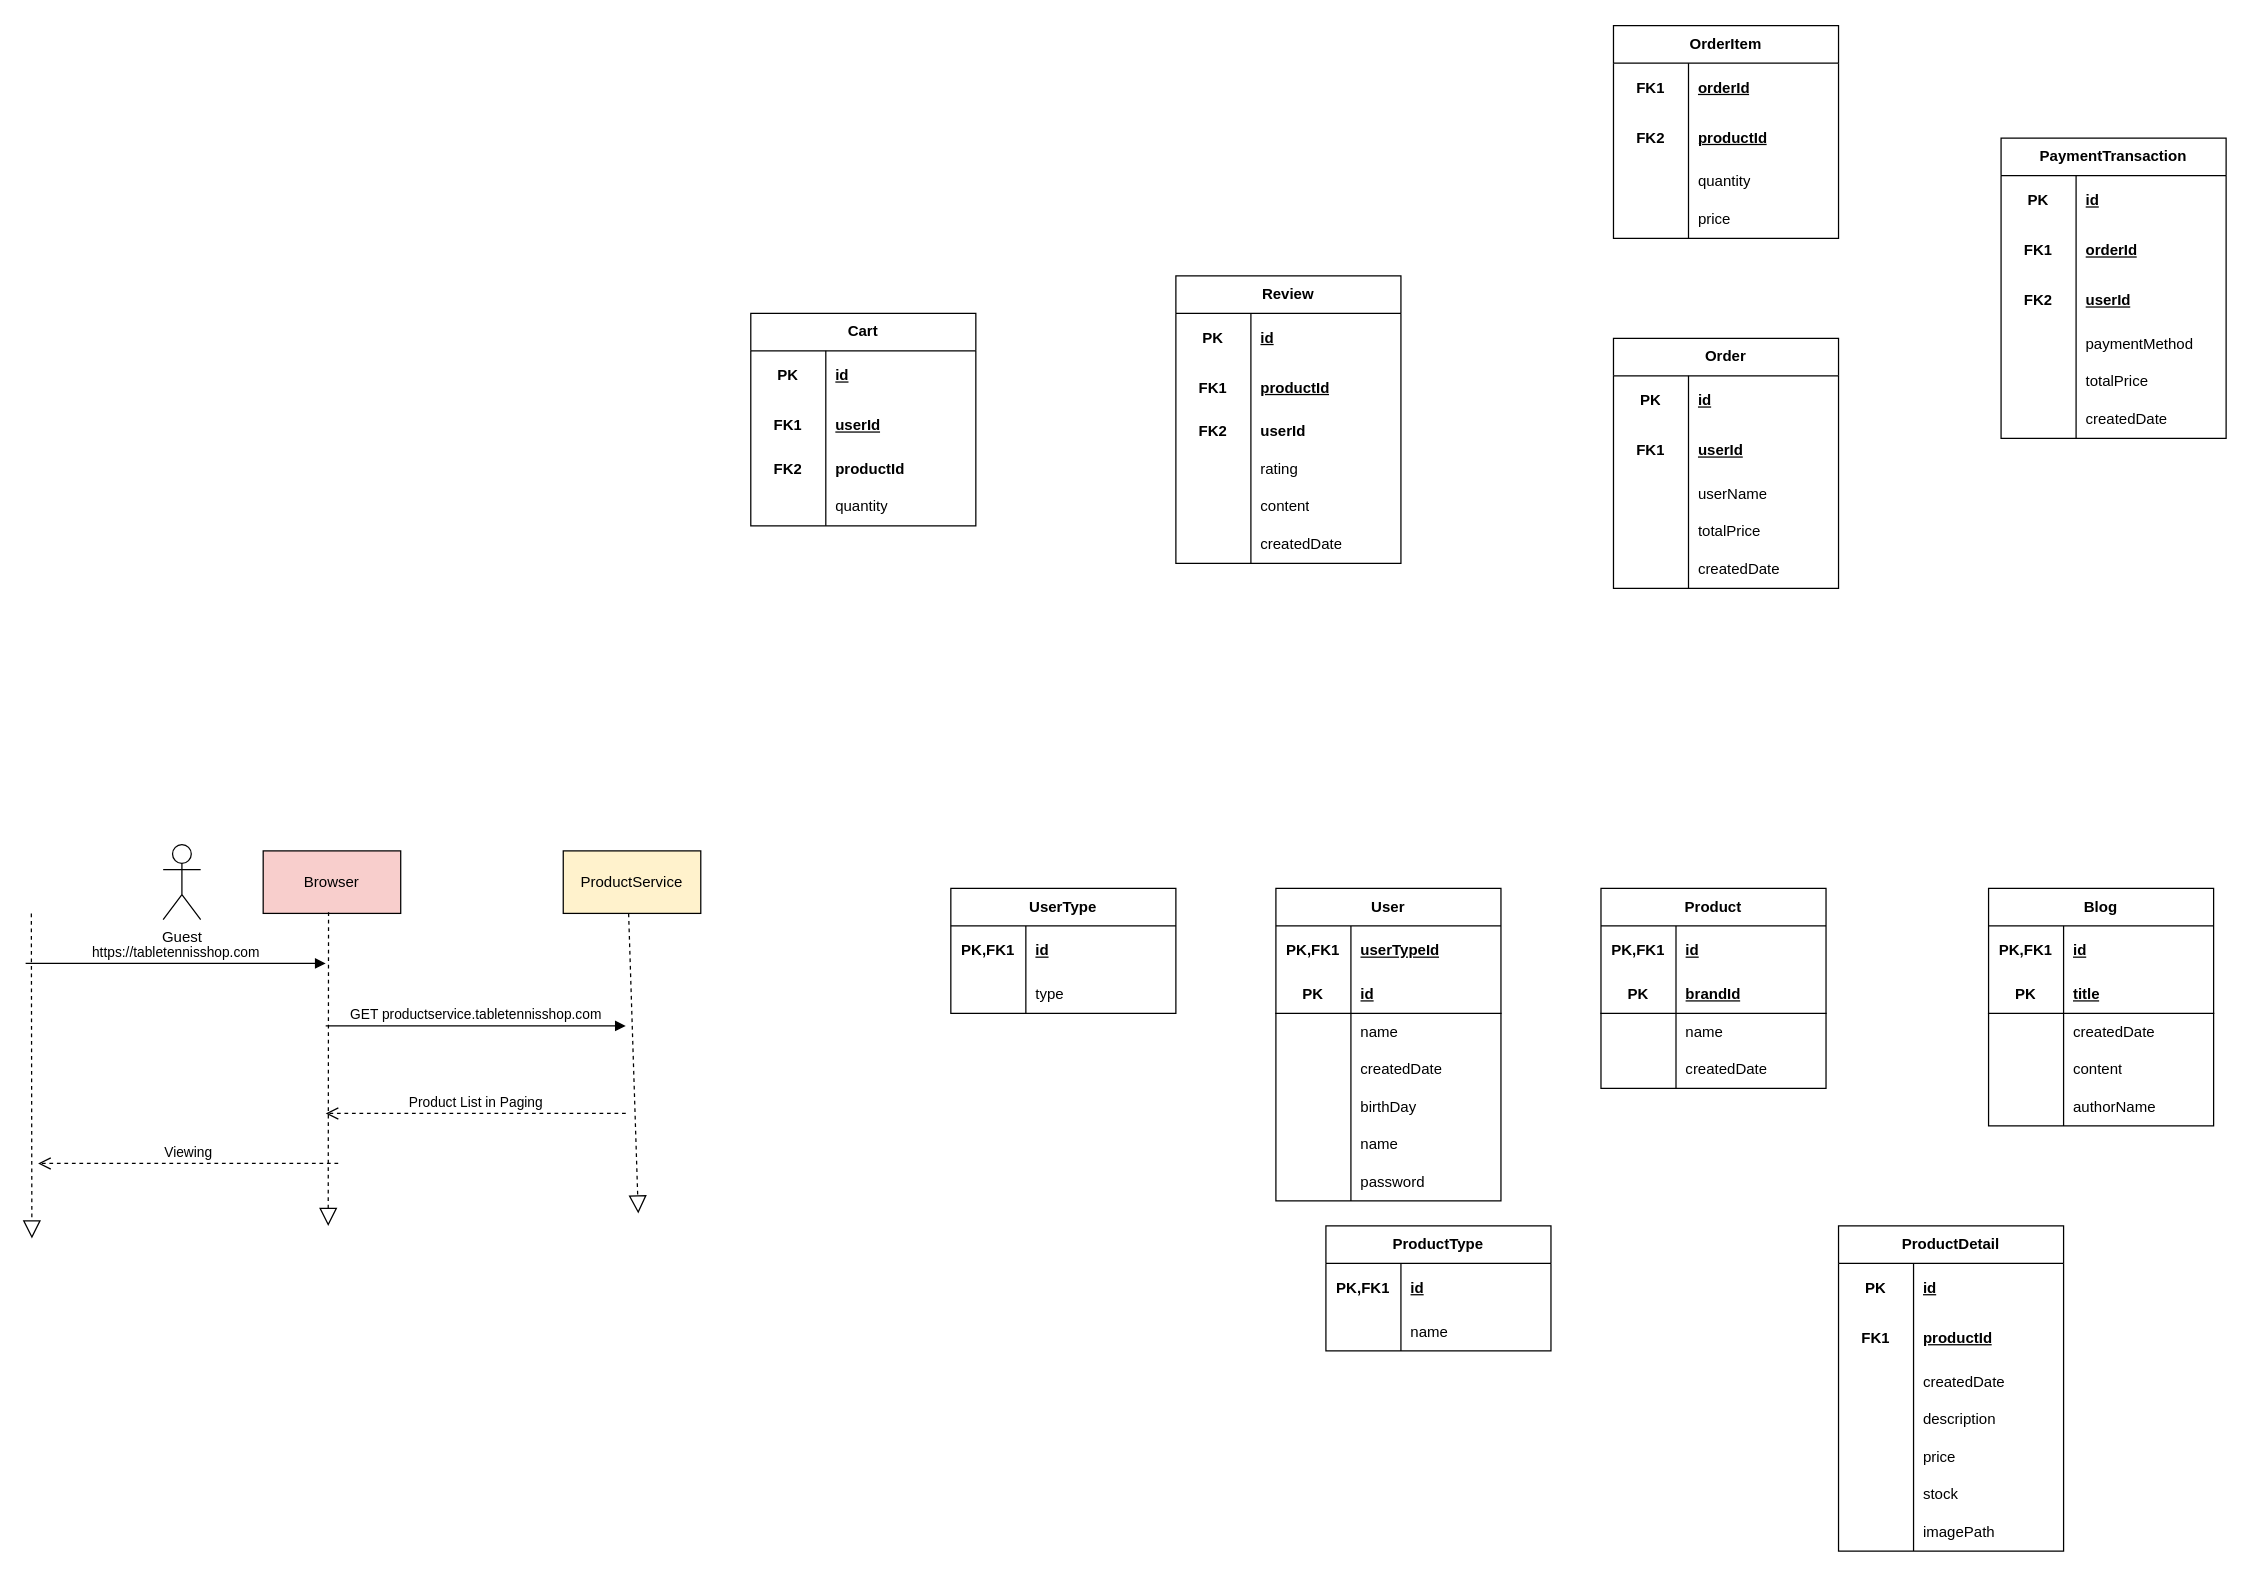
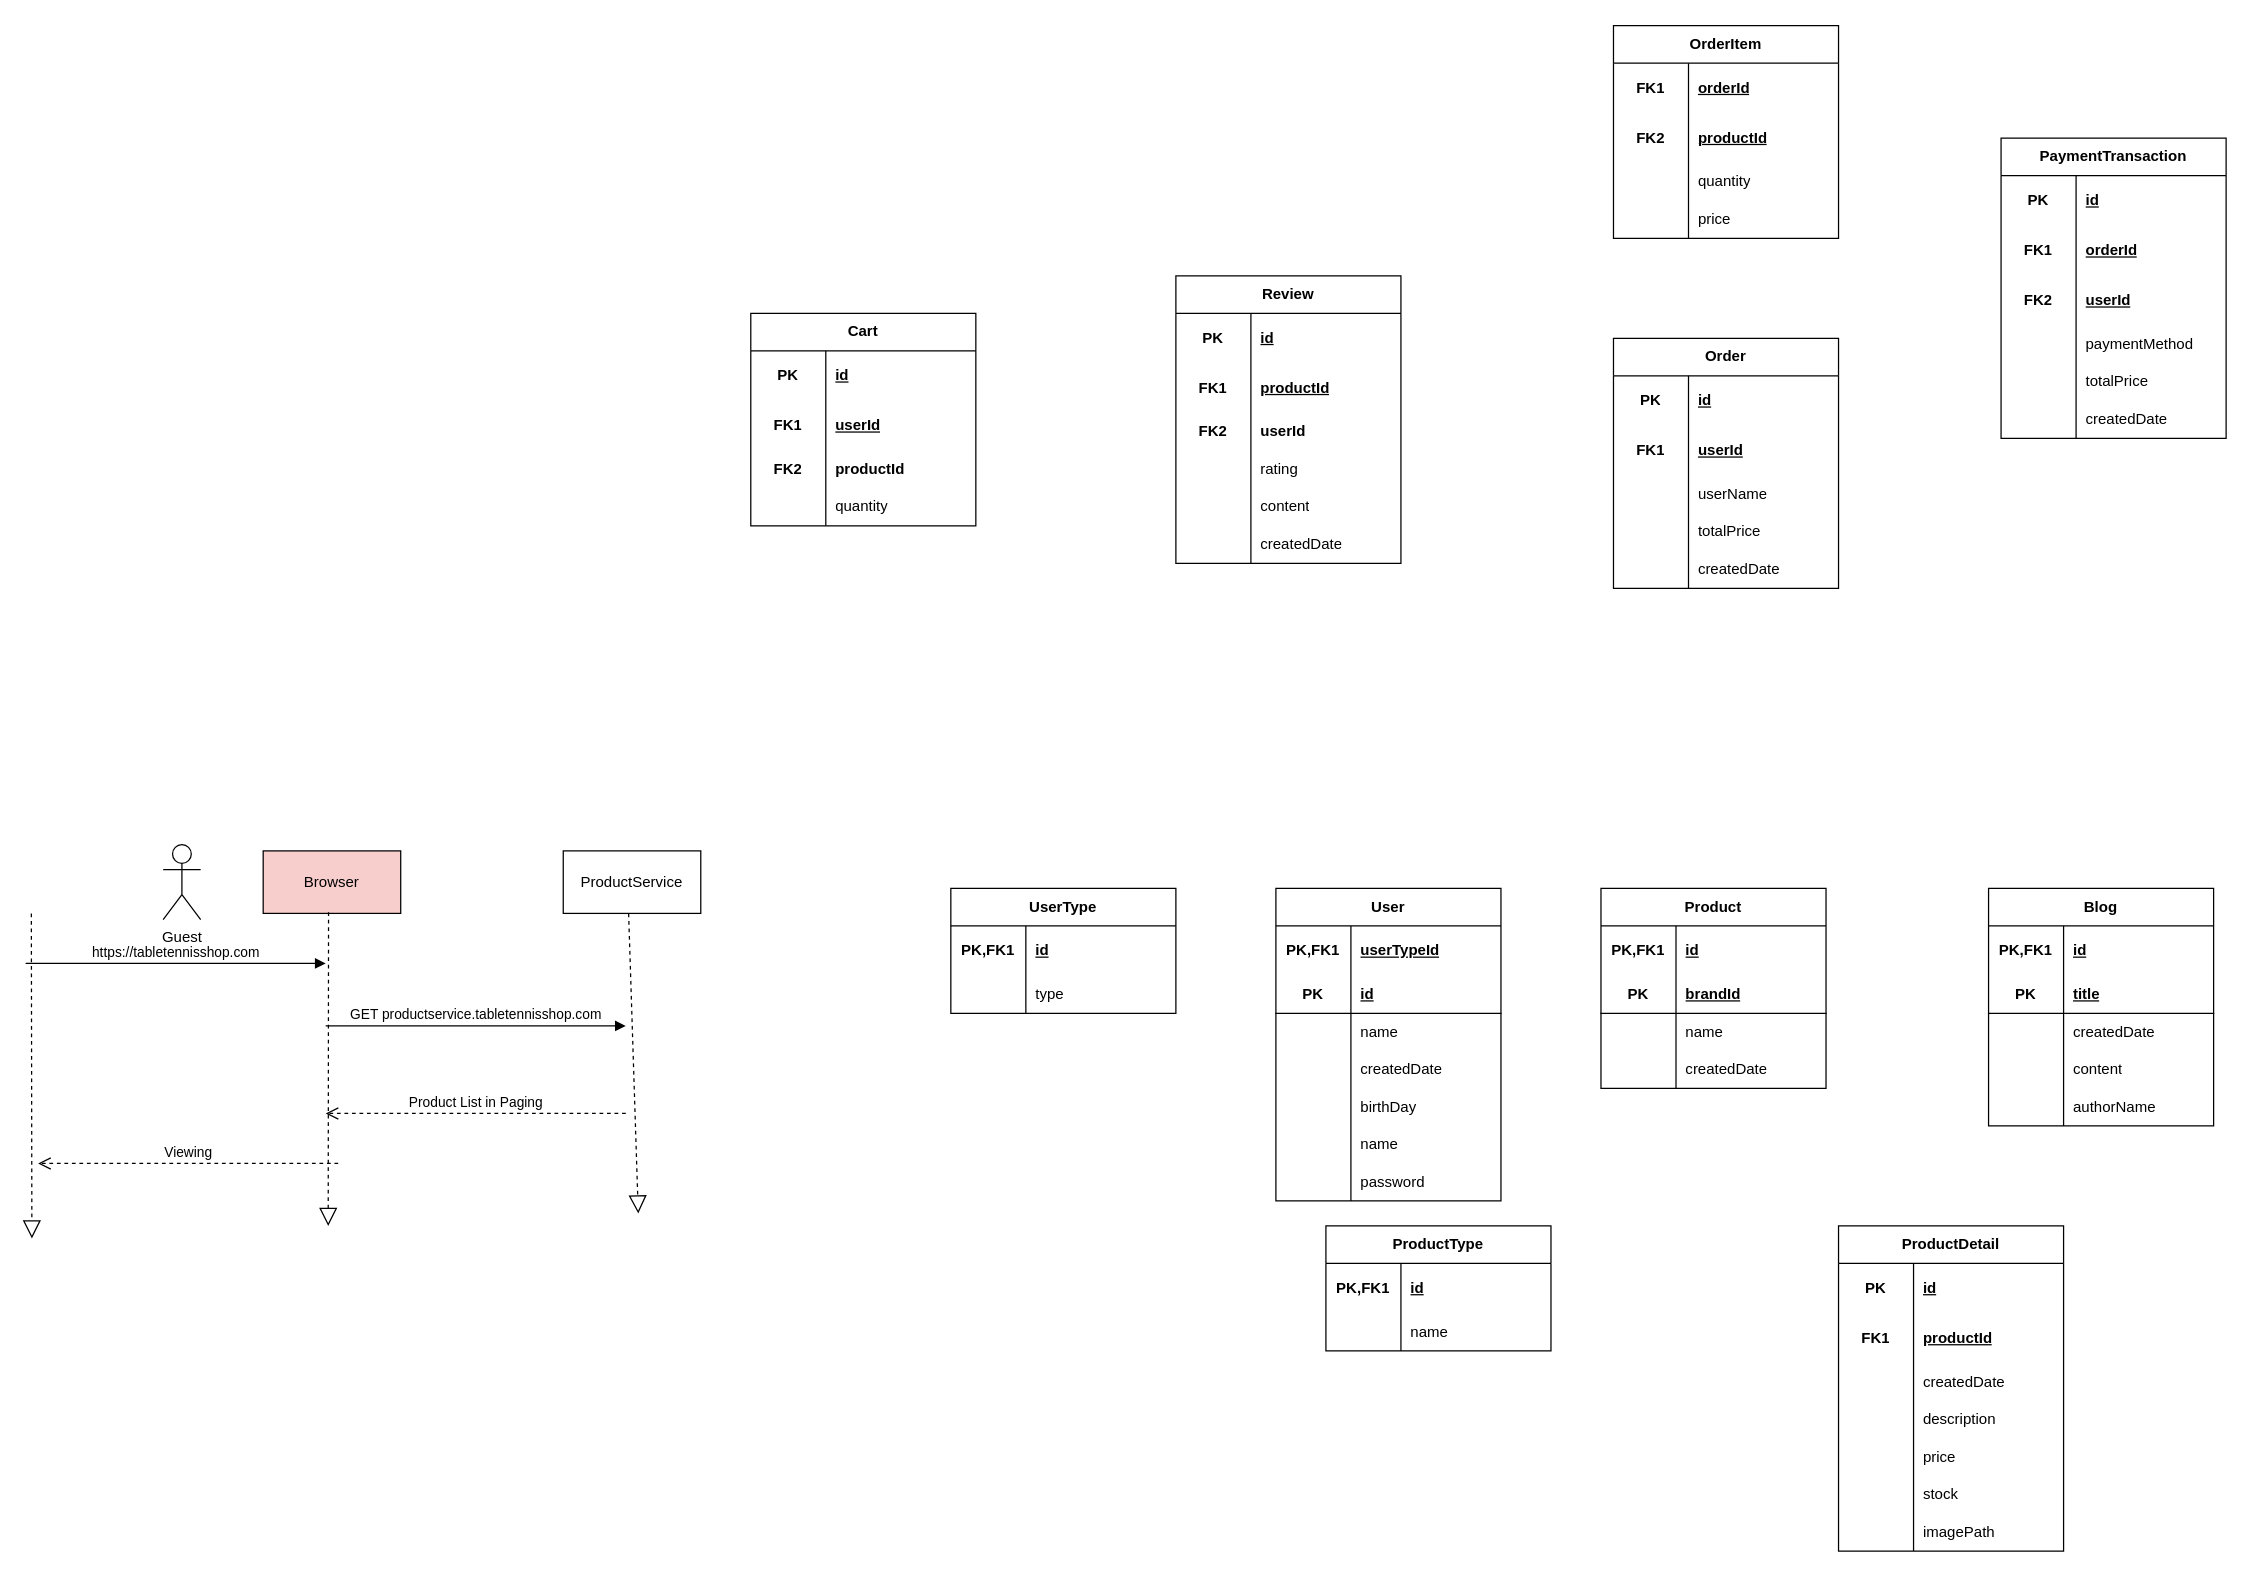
(632, 882) -> (632, 882)
